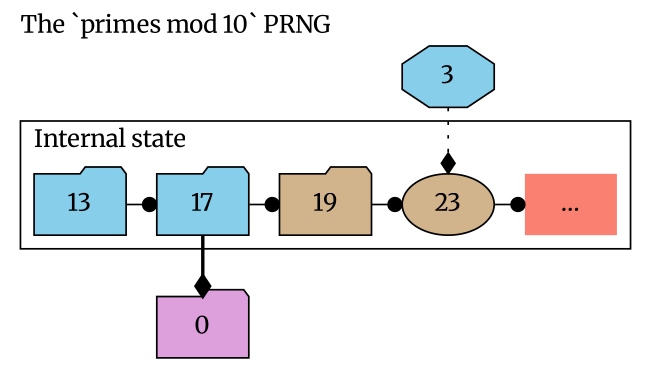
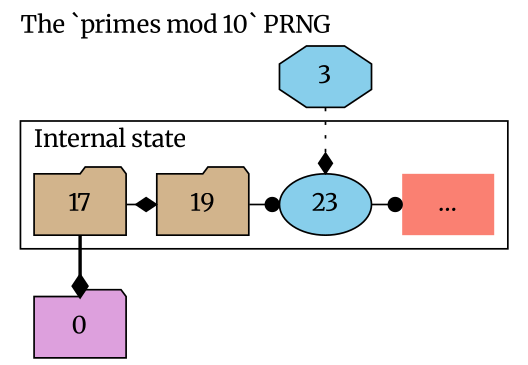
(80, 204) -> none
(203, 204) -> (80, 204)
(257, 204) -> (131, 204)
(448, 204) -> (325, 204)
